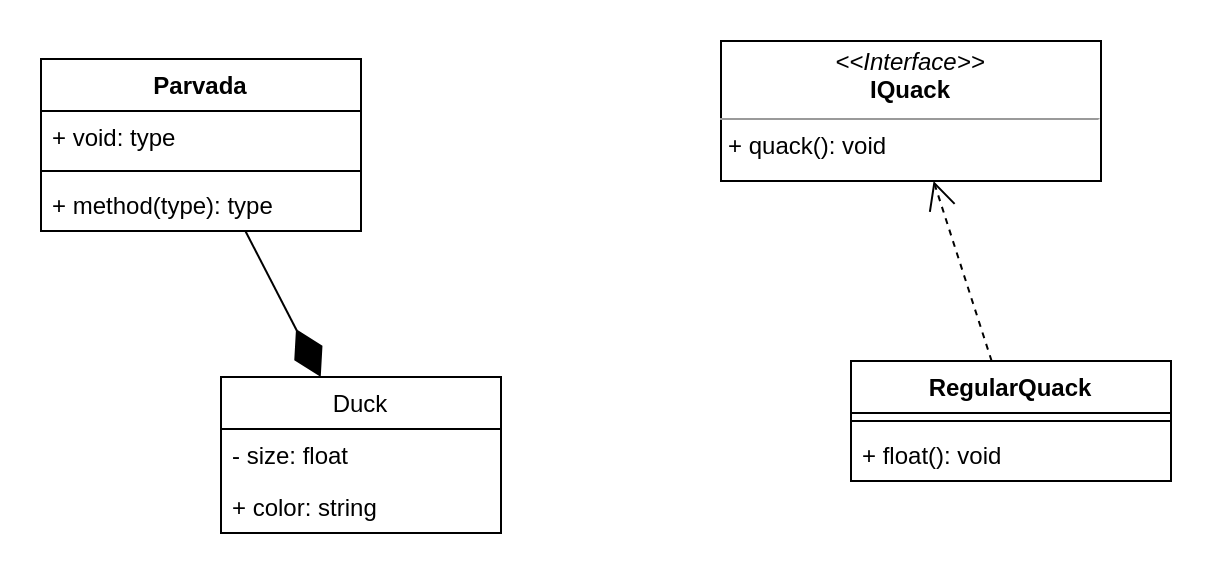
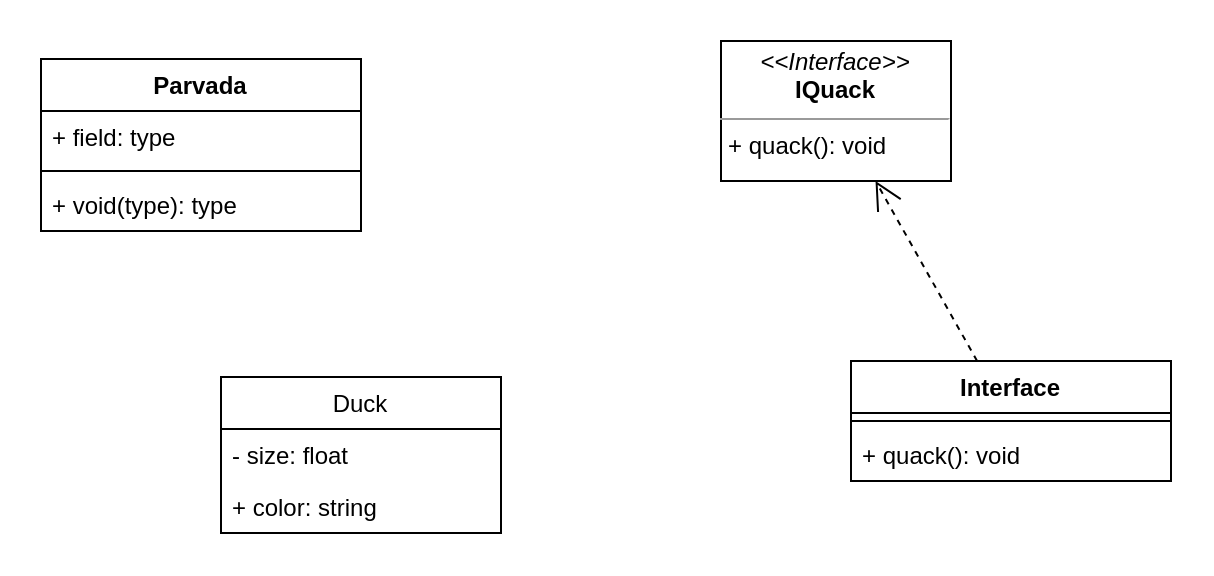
(911, 111) -> (836, 111)
(120, 138) -> (124, 138)
(177, 206) -> (160, 206)
(272, 283) -> none
(1010, 388) -> (1010, 388)
(947, 456) -> (950, 456)
